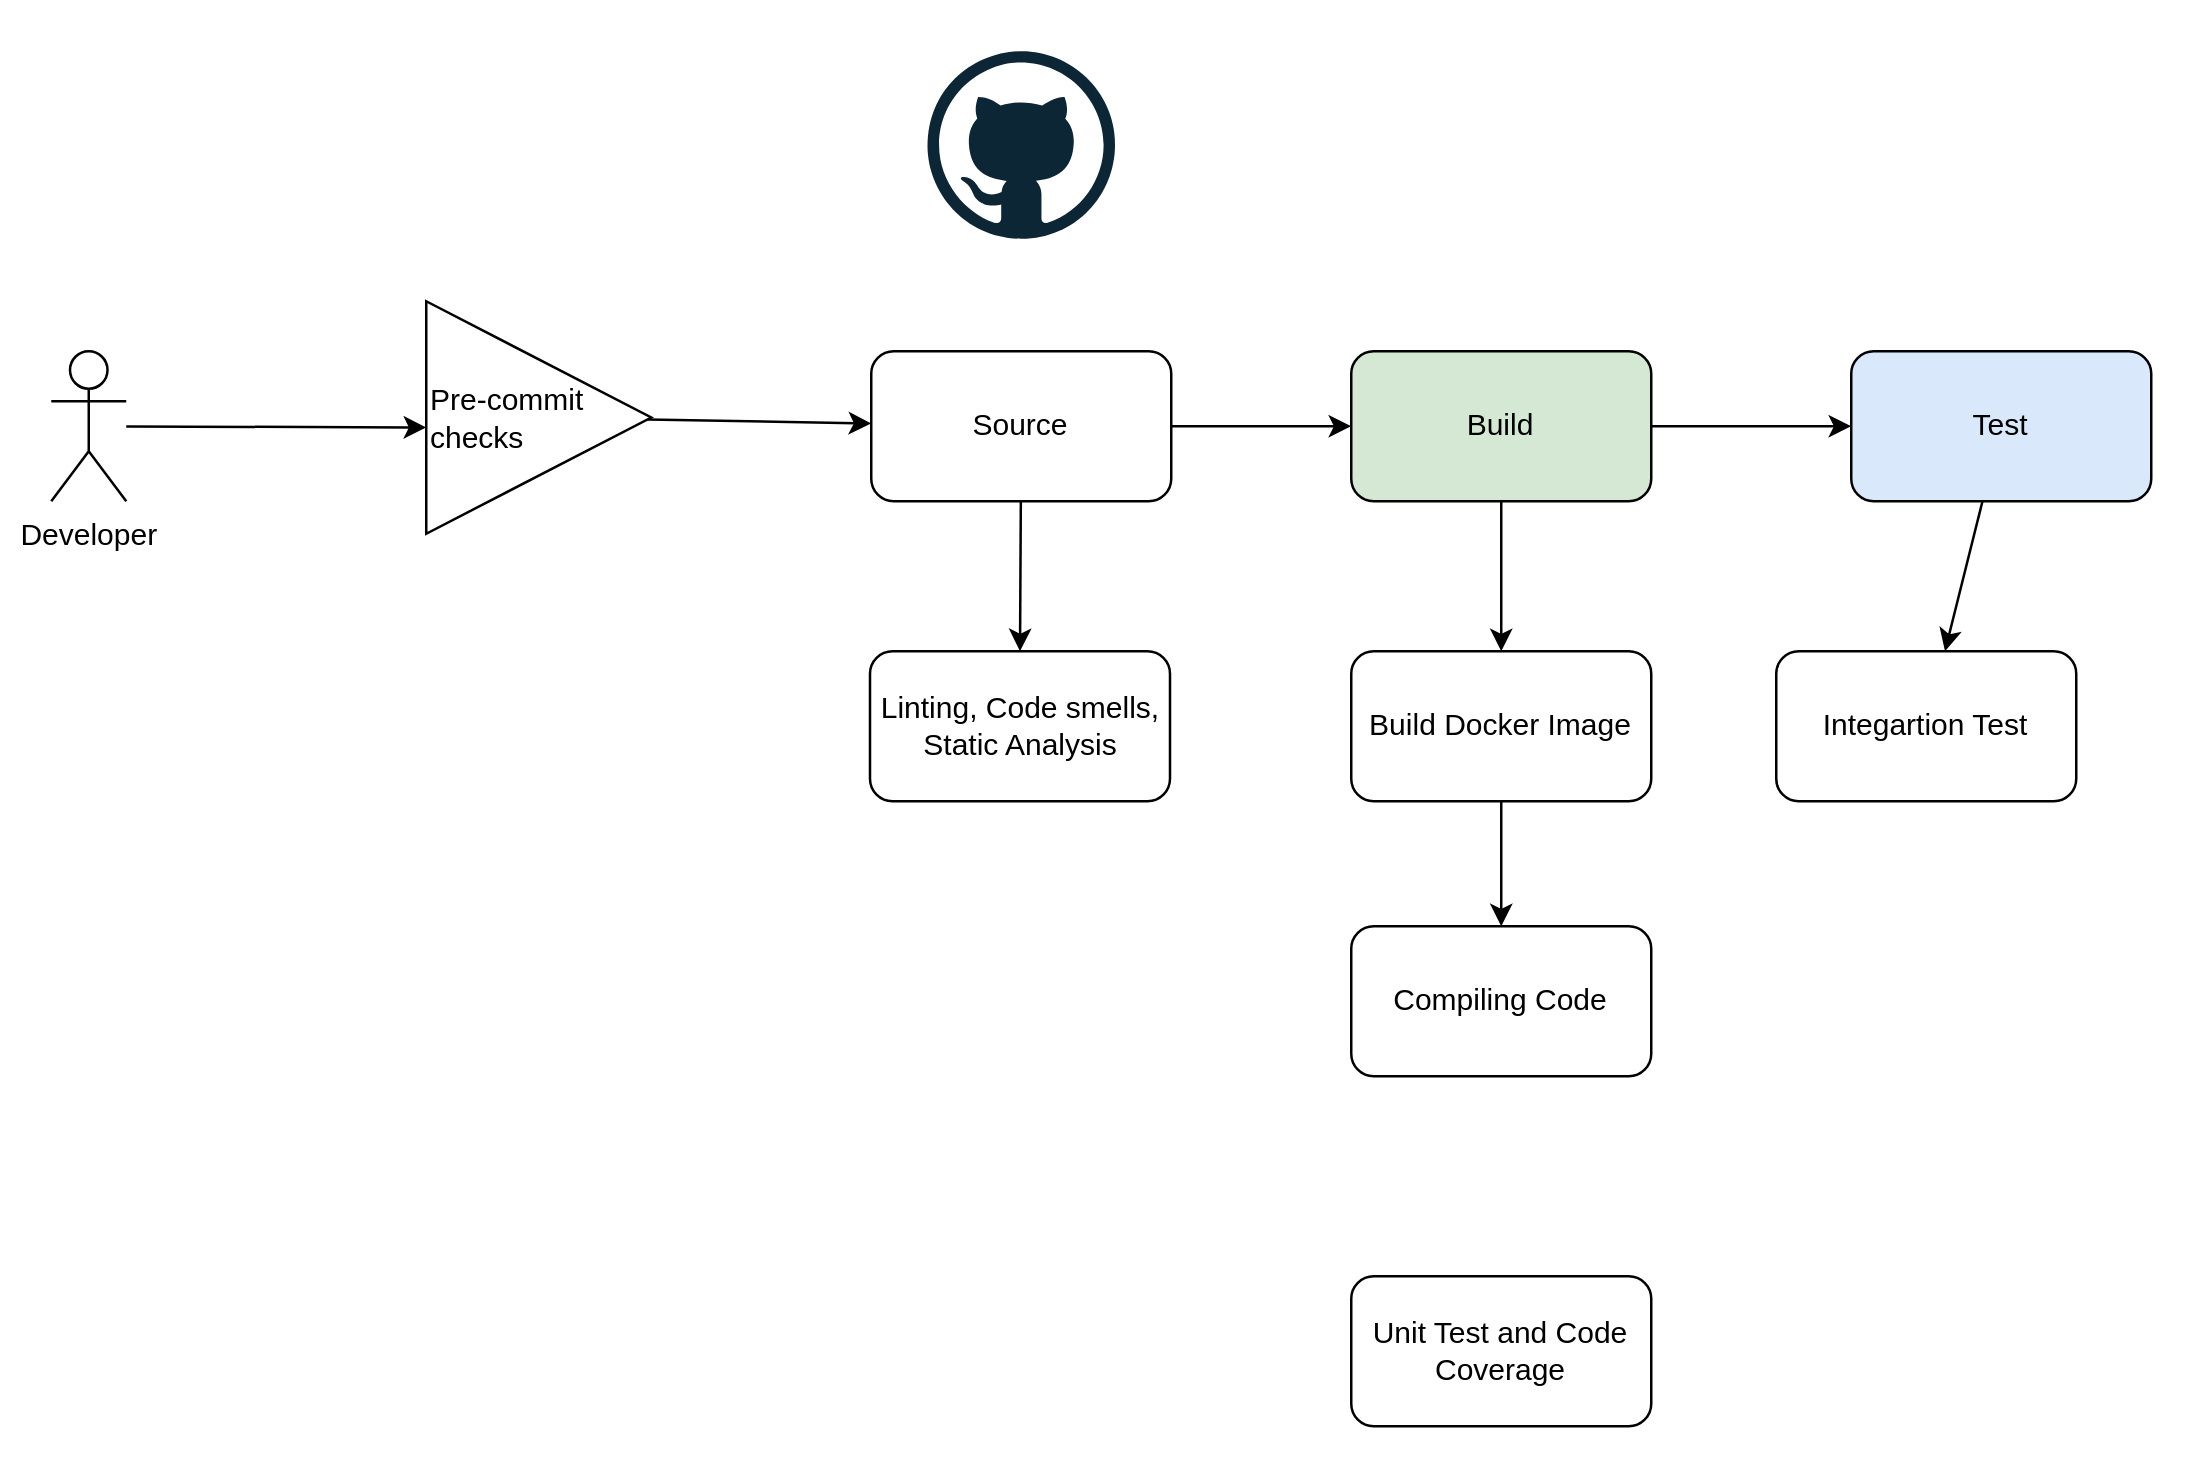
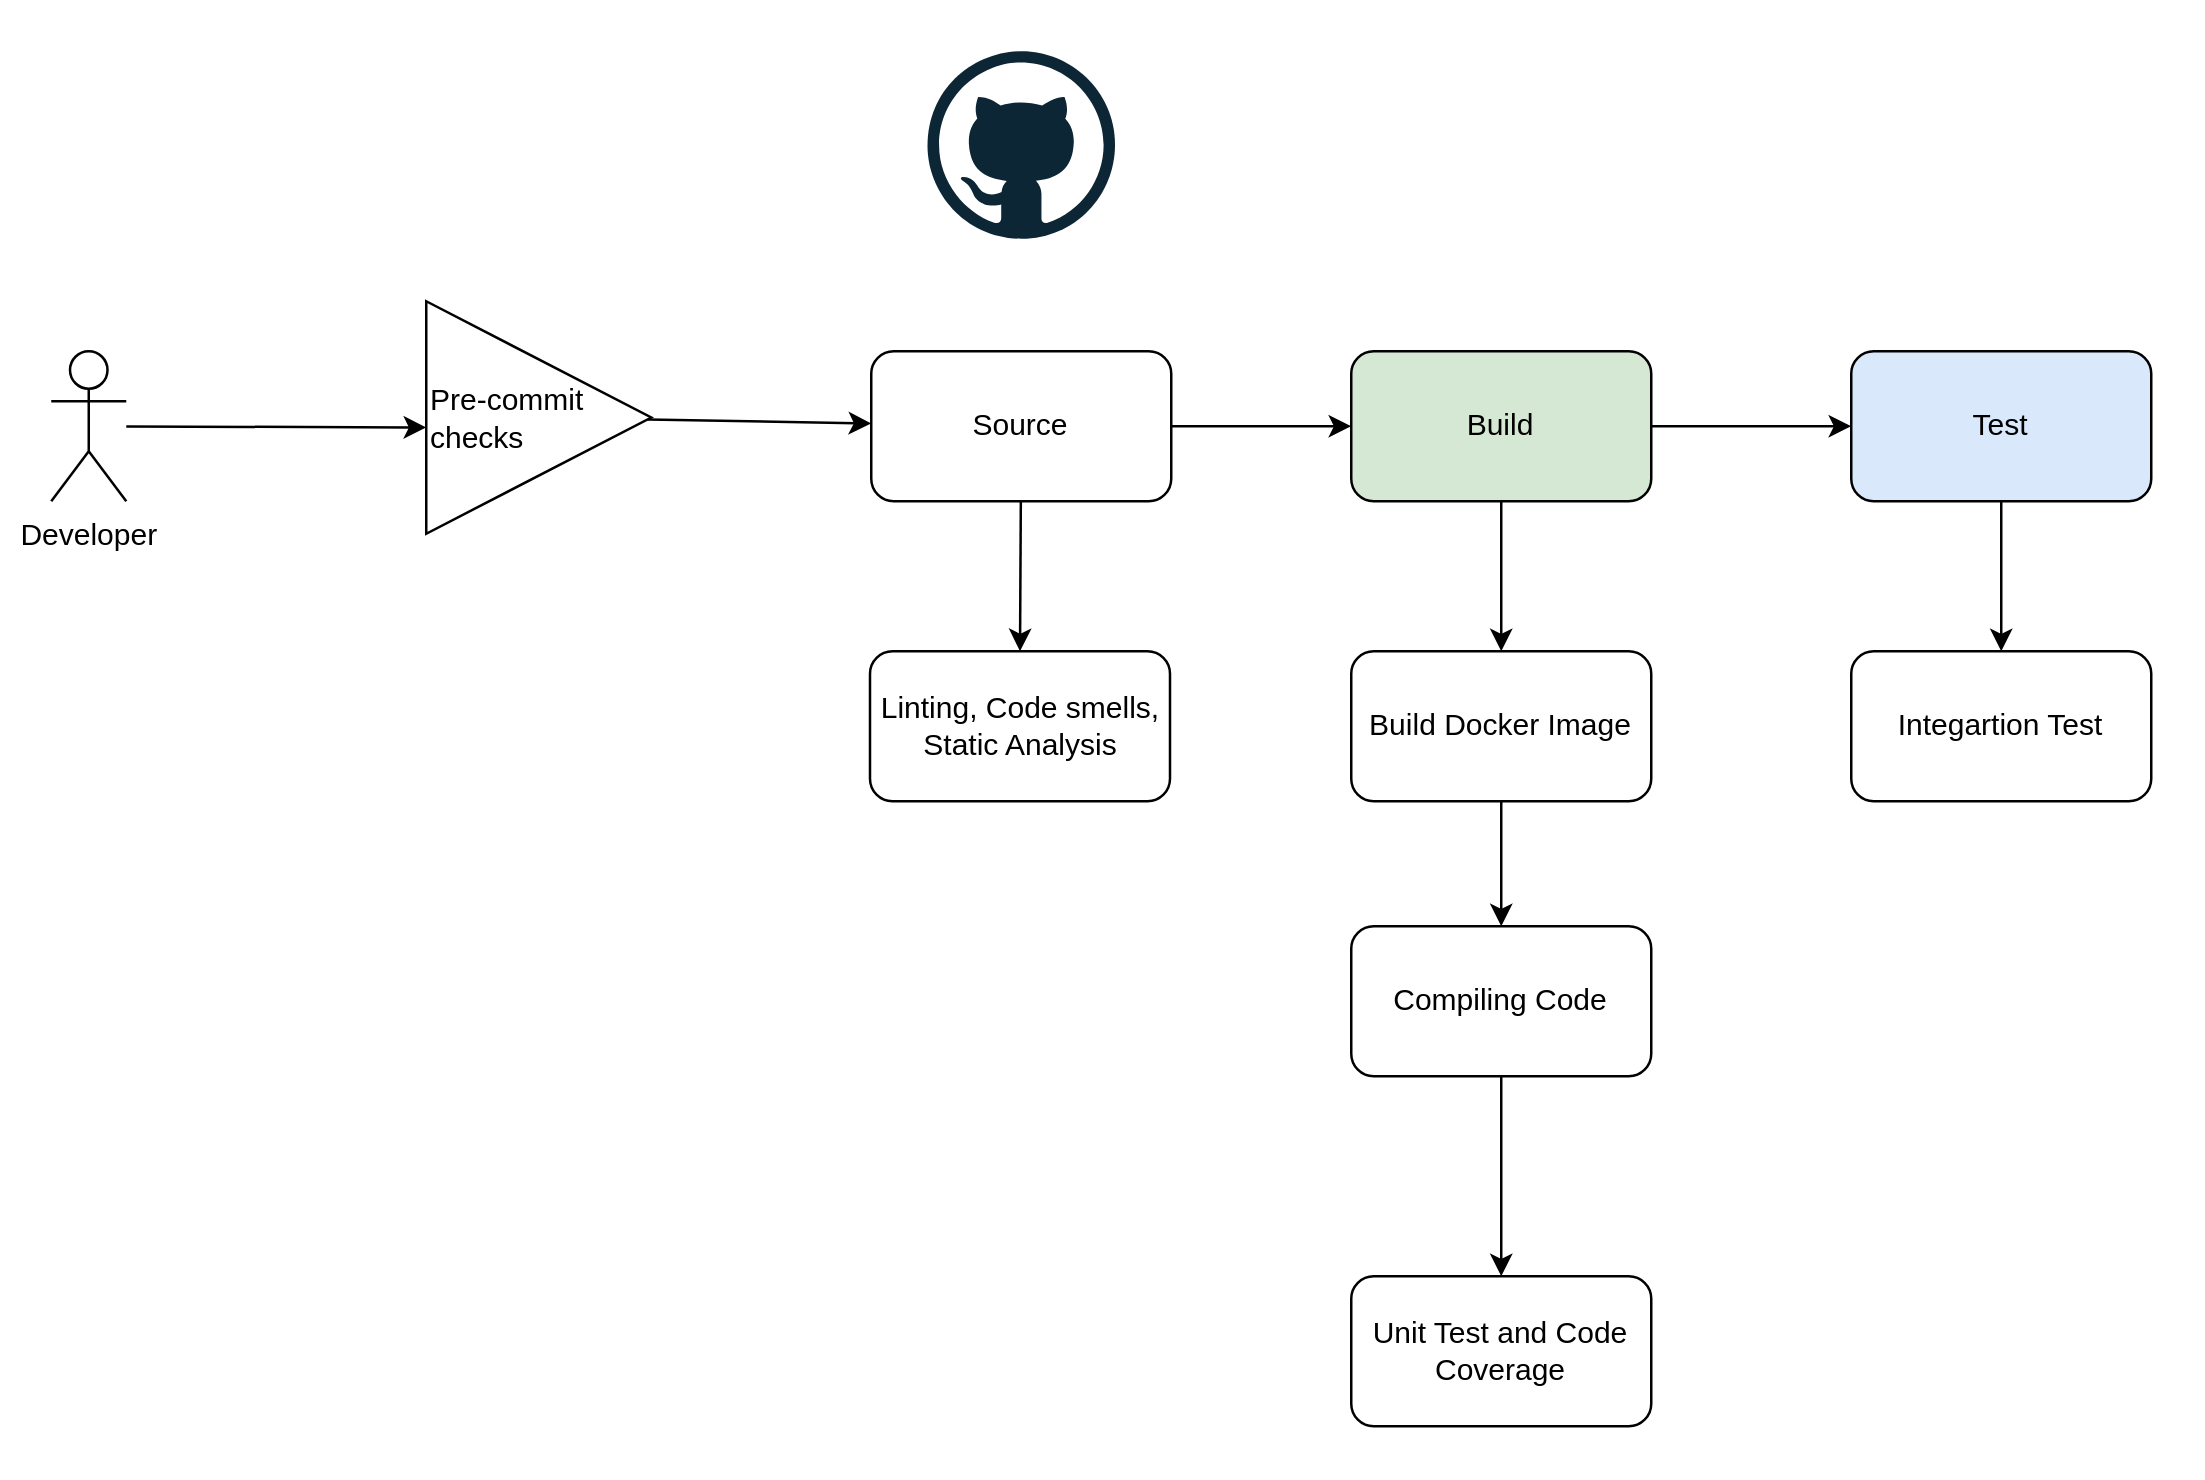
(1926, 726) -> (2001, 726)
none -> (1501, 1168)
